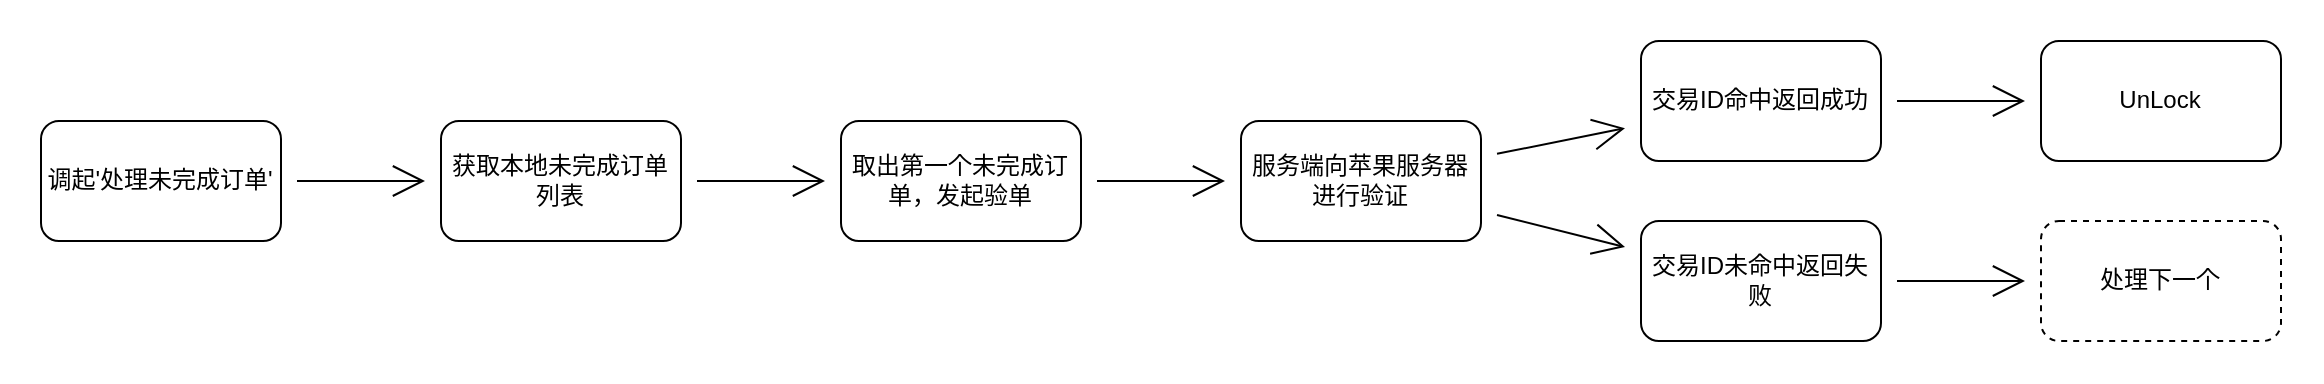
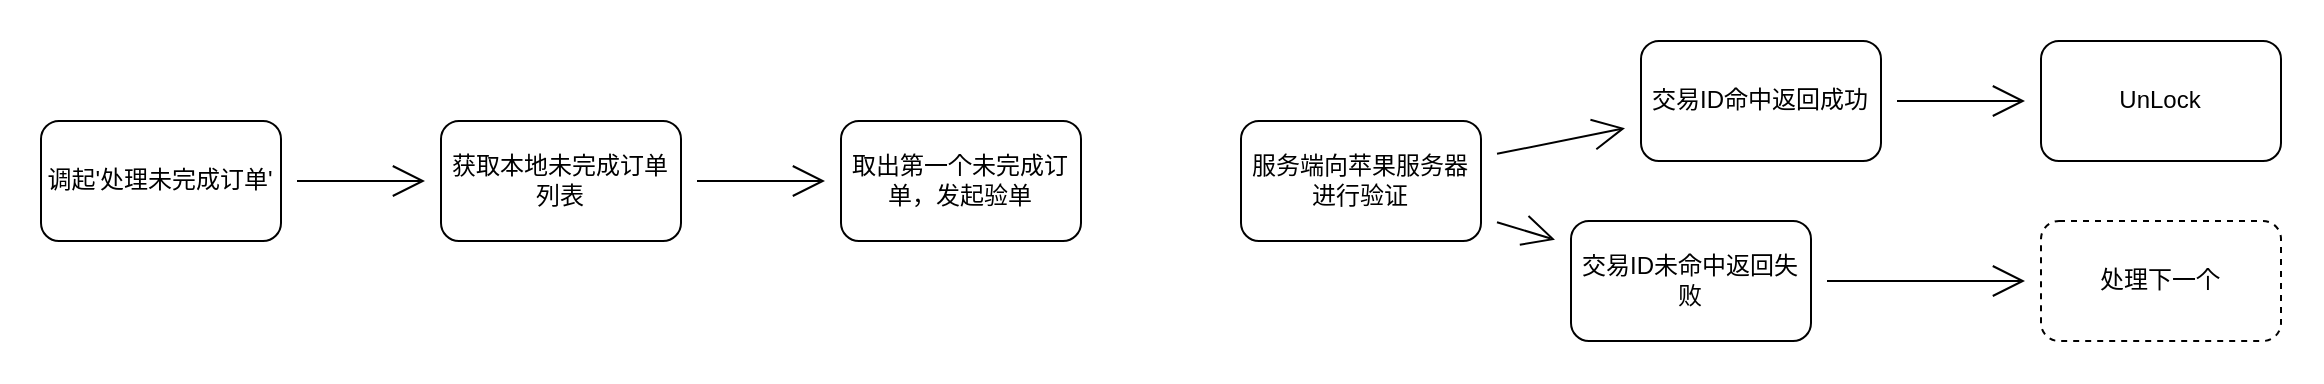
(1159, 181) -> none
(1761, 281) -> (1691, 281)
